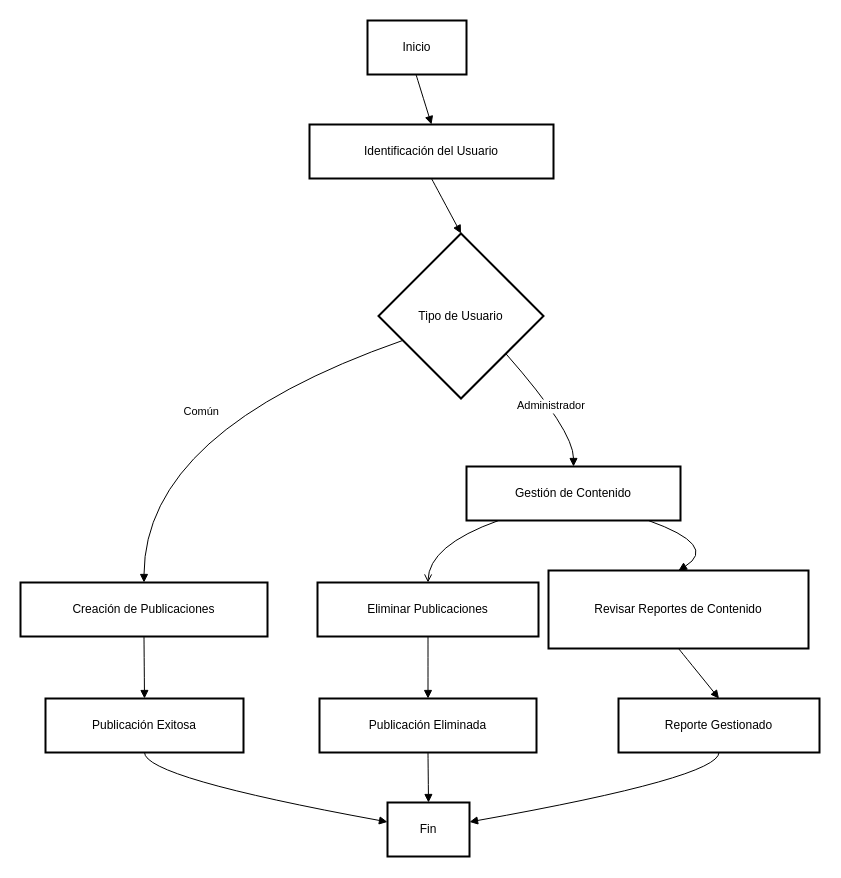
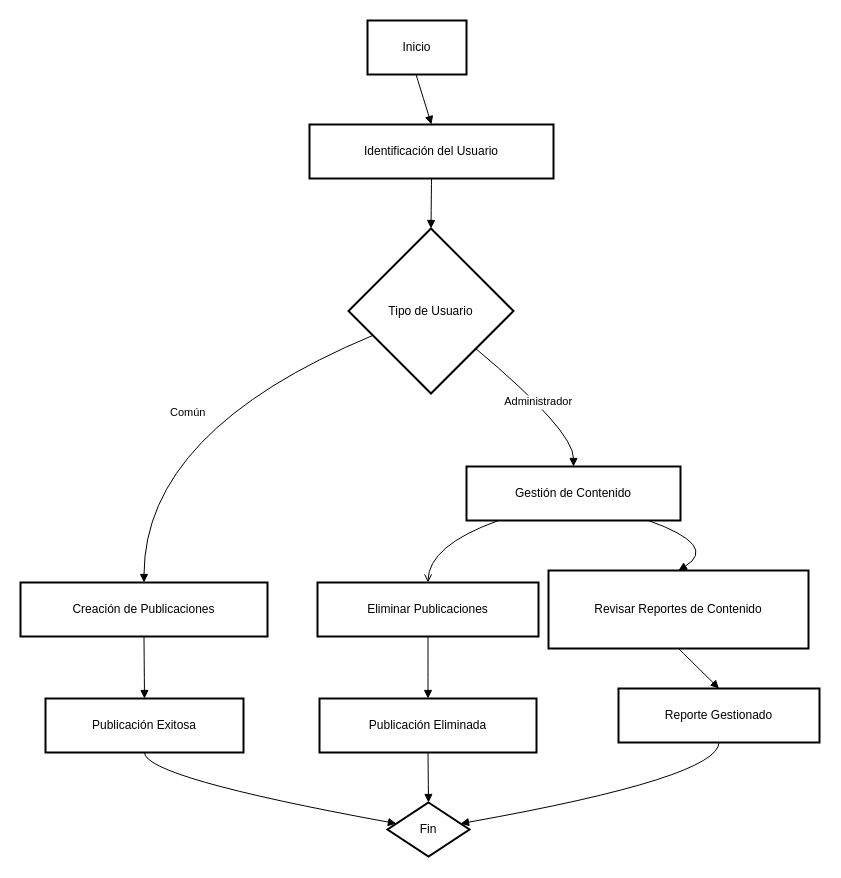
(461, 316) -> (431, 311)
(719, 726) -> (719, 716)
(429, 830) -> (429, 830)
